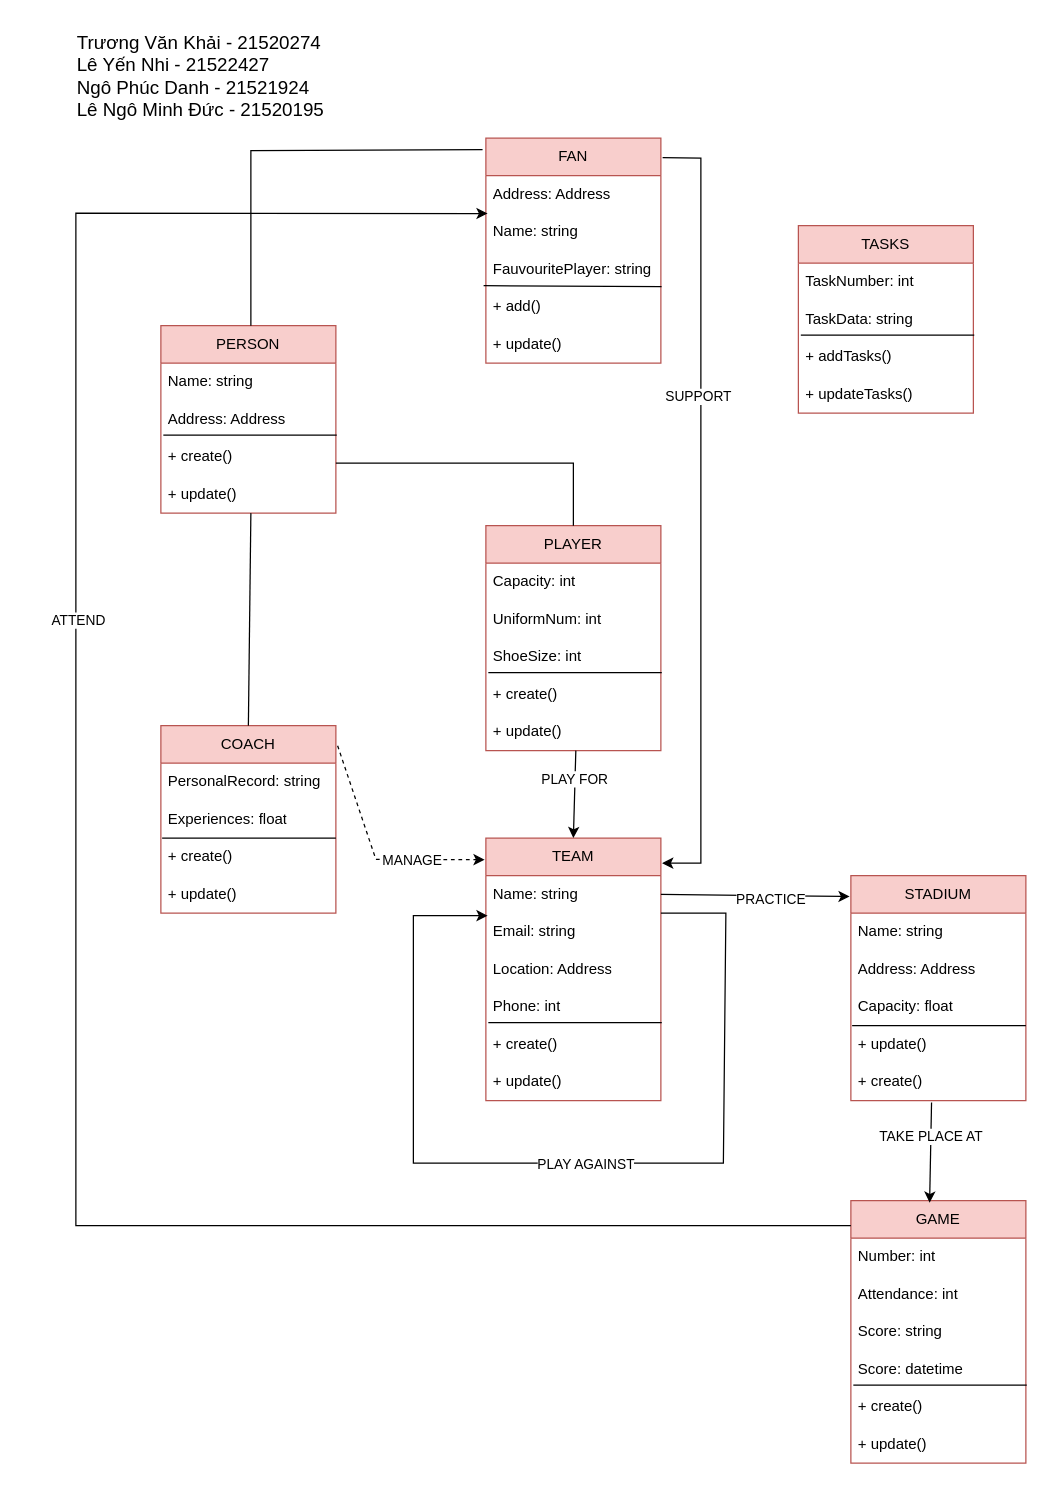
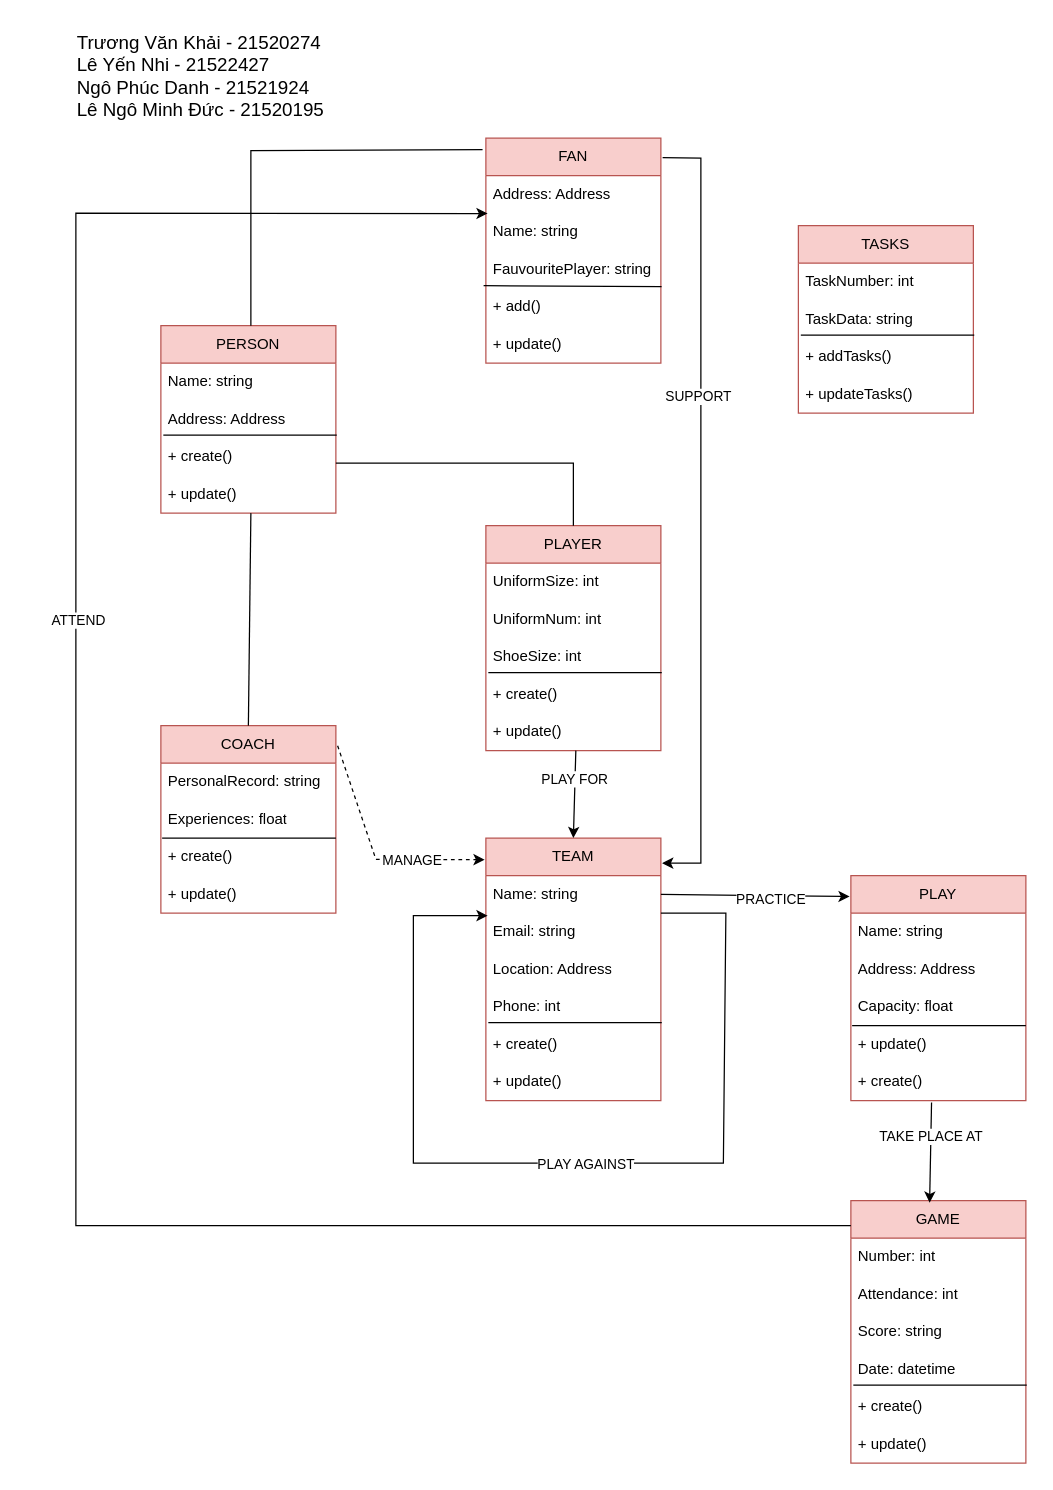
(540, 582) -> (551, 582)
(938, 894) -> (938, 894)
(915, 1369) -> (911, 1369)
